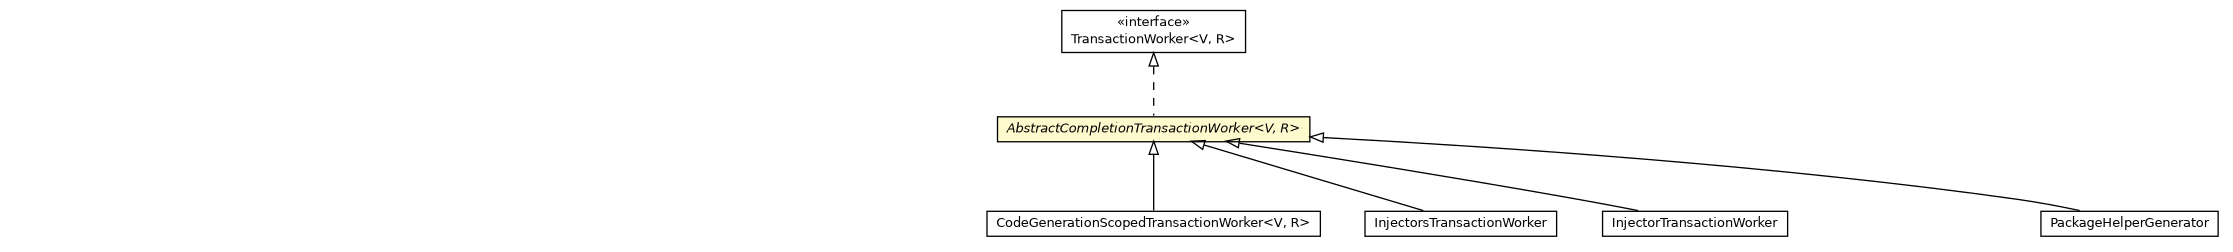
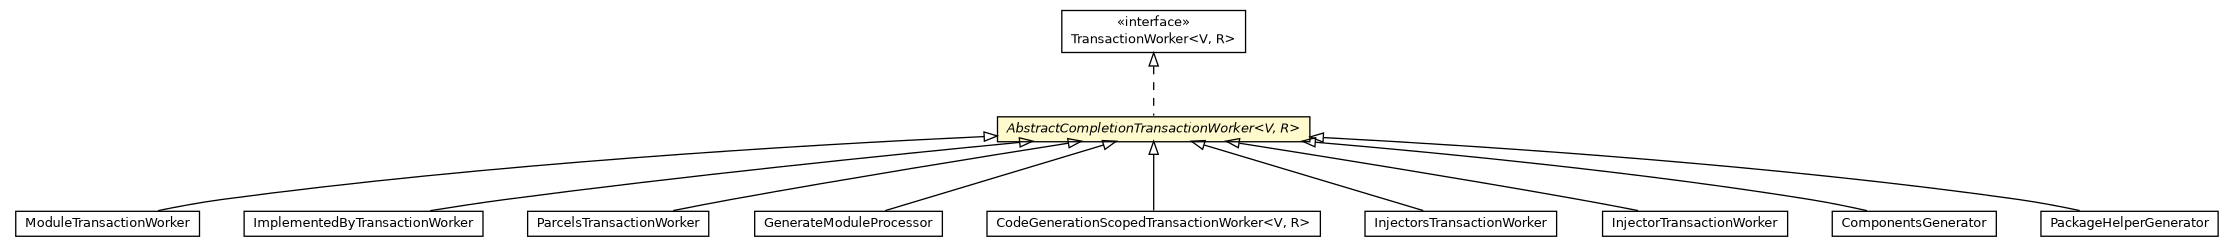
none -> (108, 223)
none -> (364, 223)
none -> (618, 223)
none -> (848, 223)
none -> (1914, 223)
